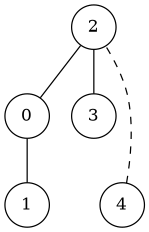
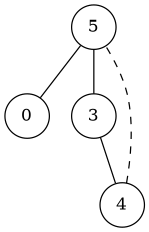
(94, 27) -> (94, 27)
none -> (108, 160)
(27, 205) -> none
